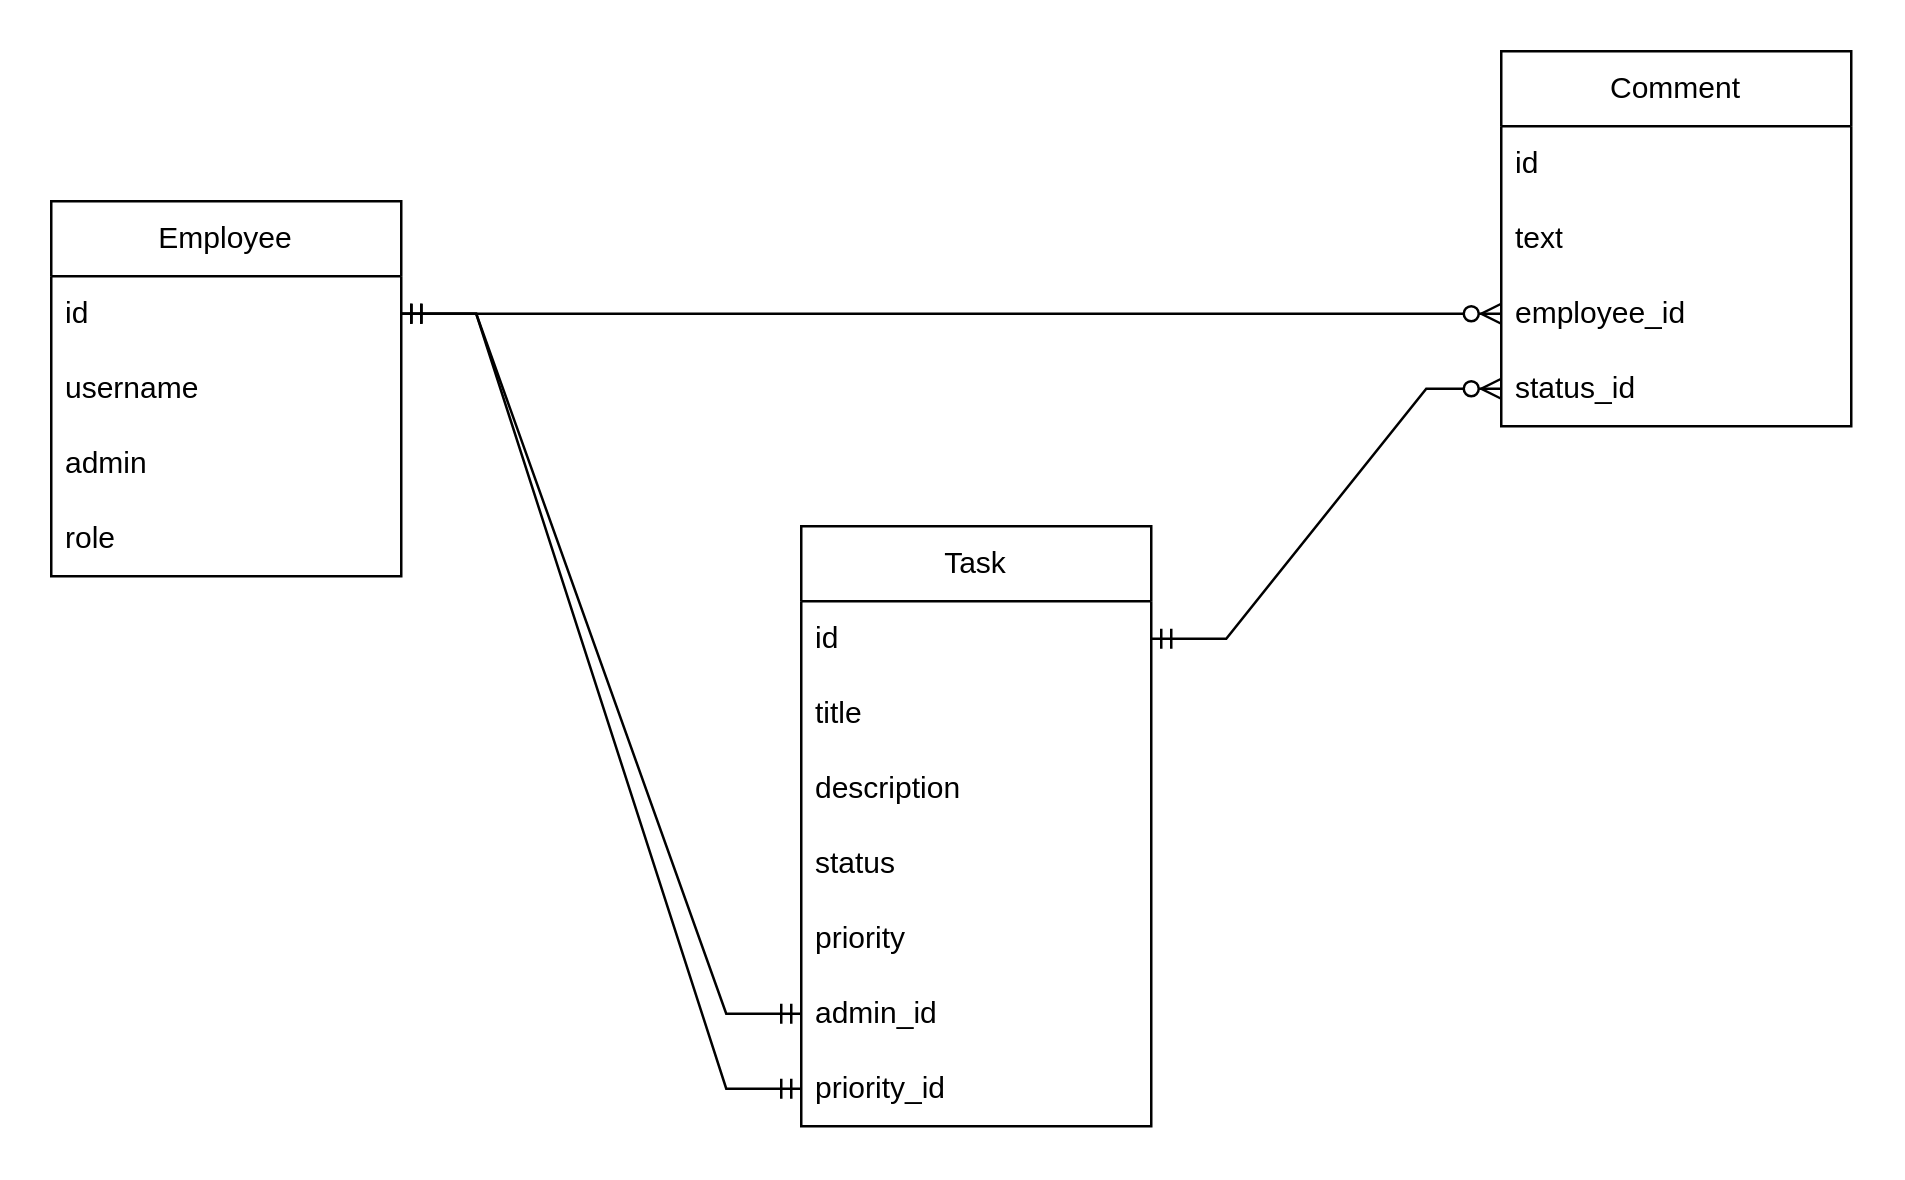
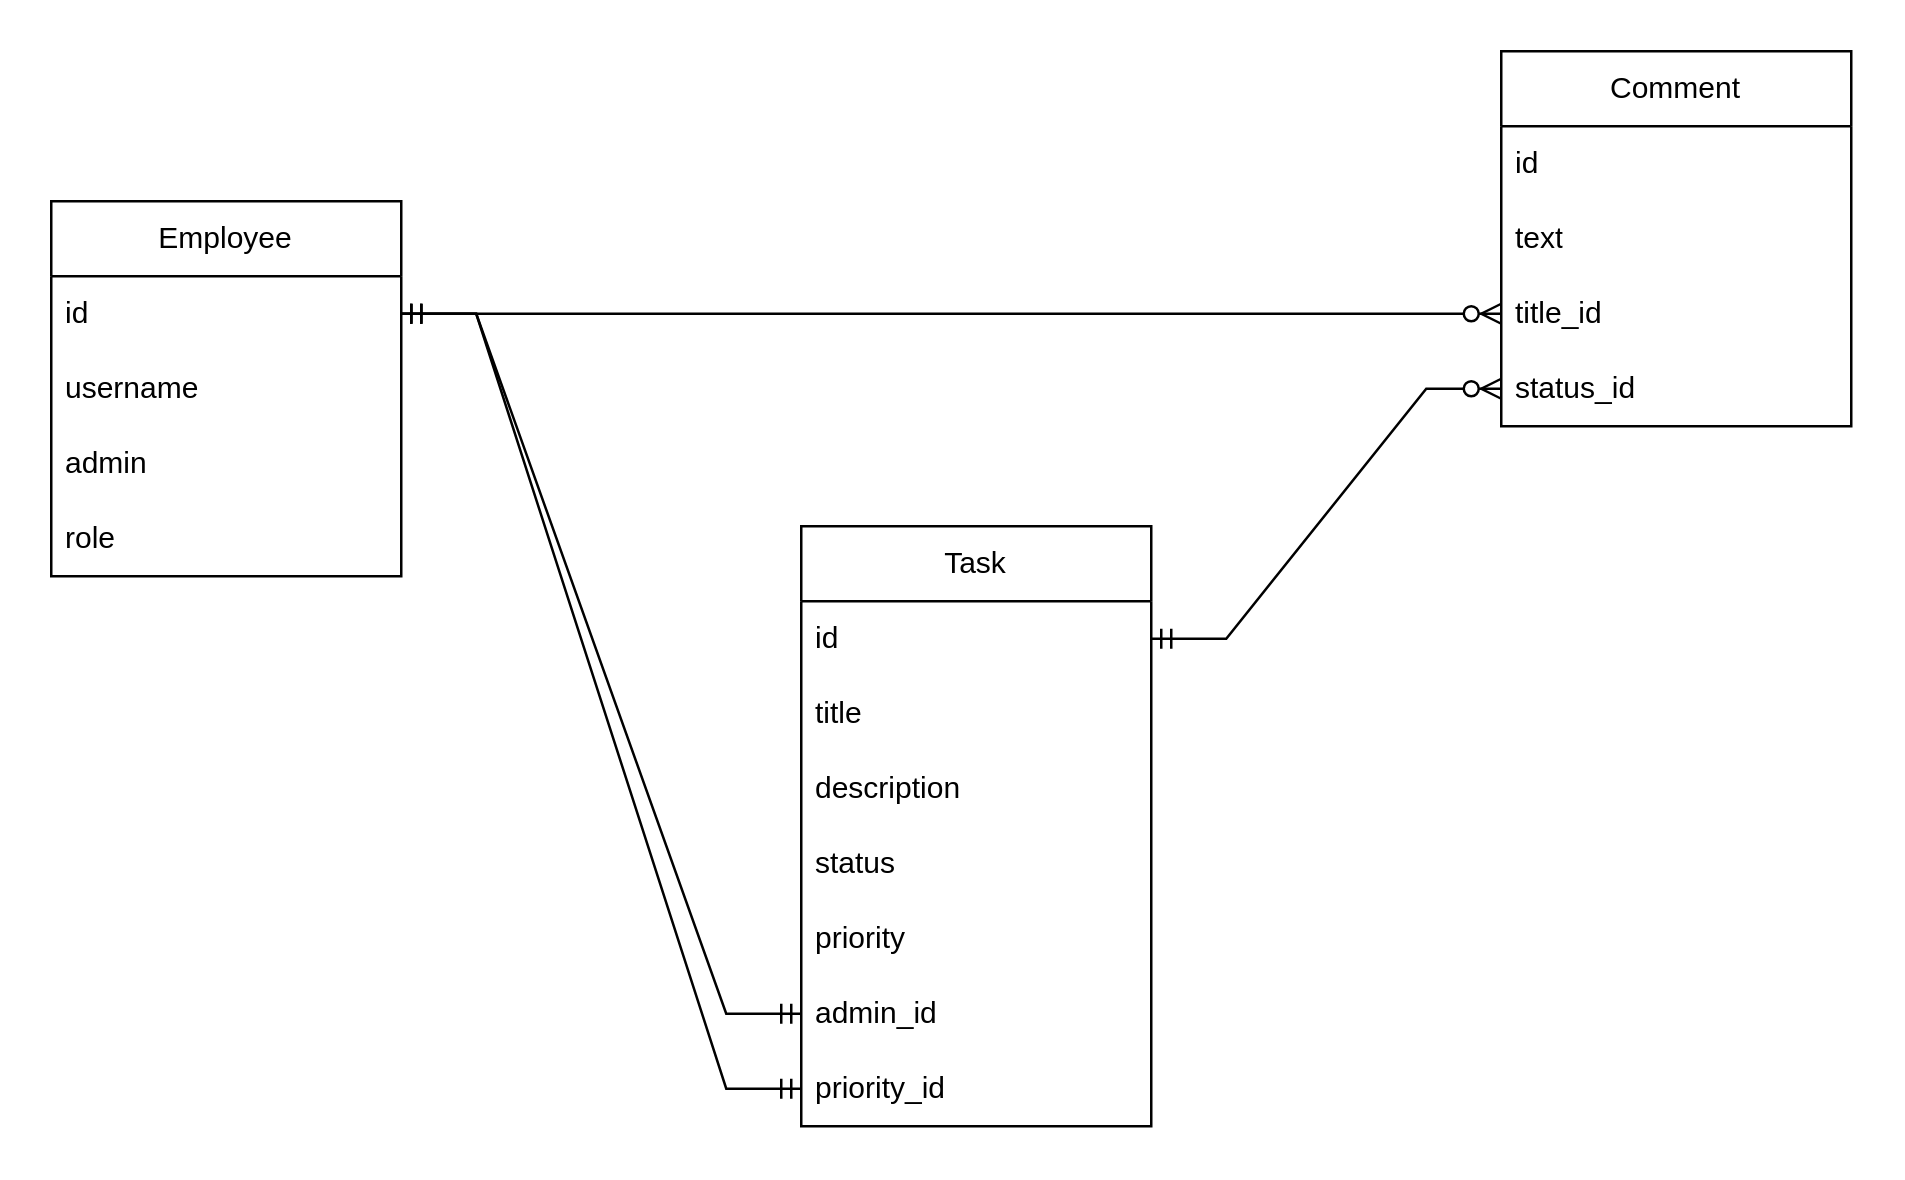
(1601, 314) -> (1572, 314)
